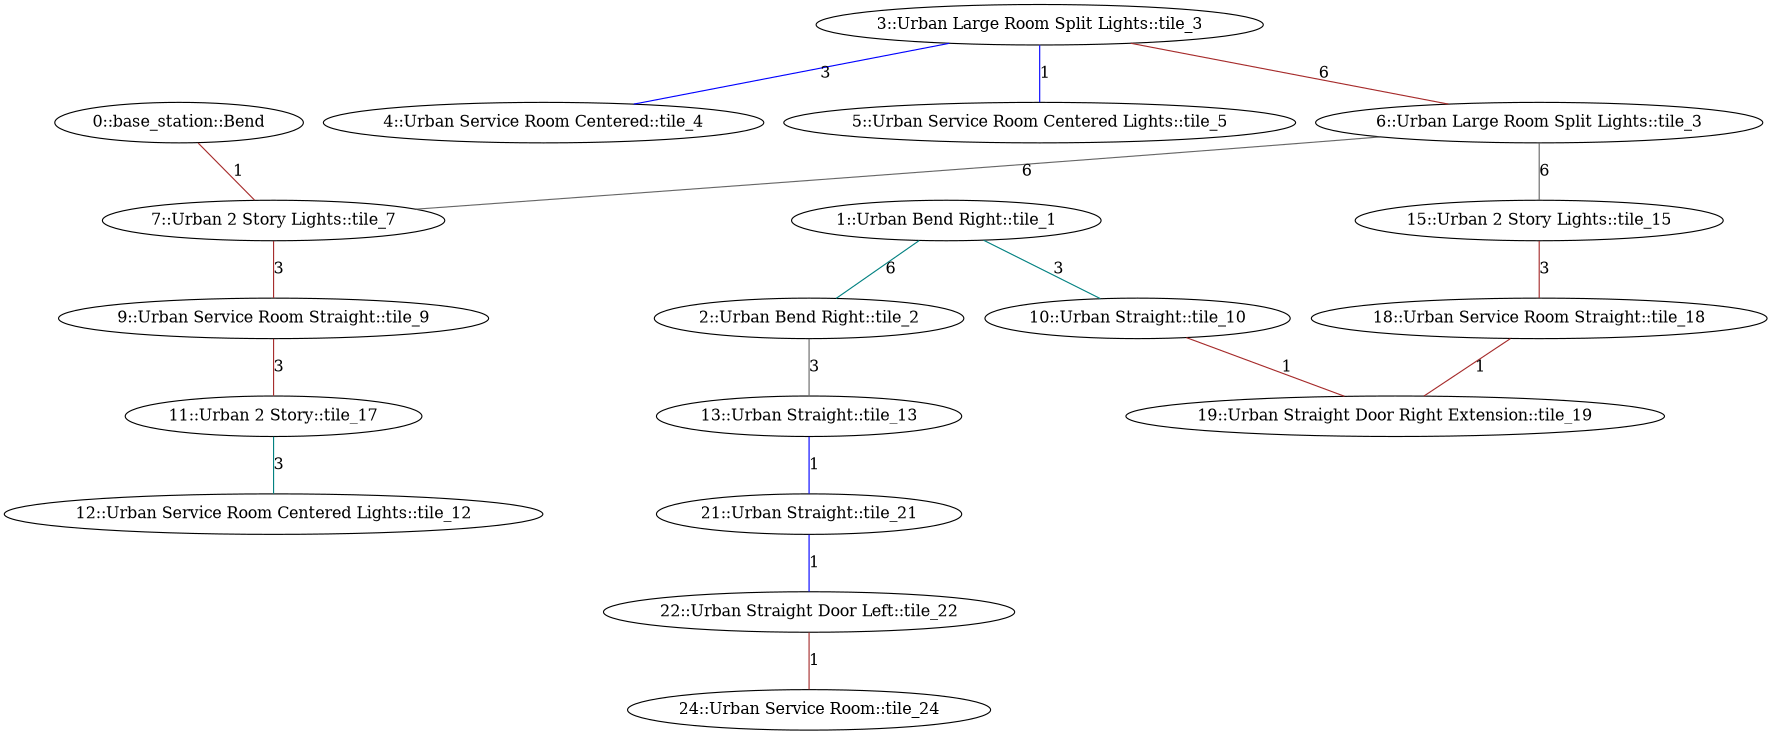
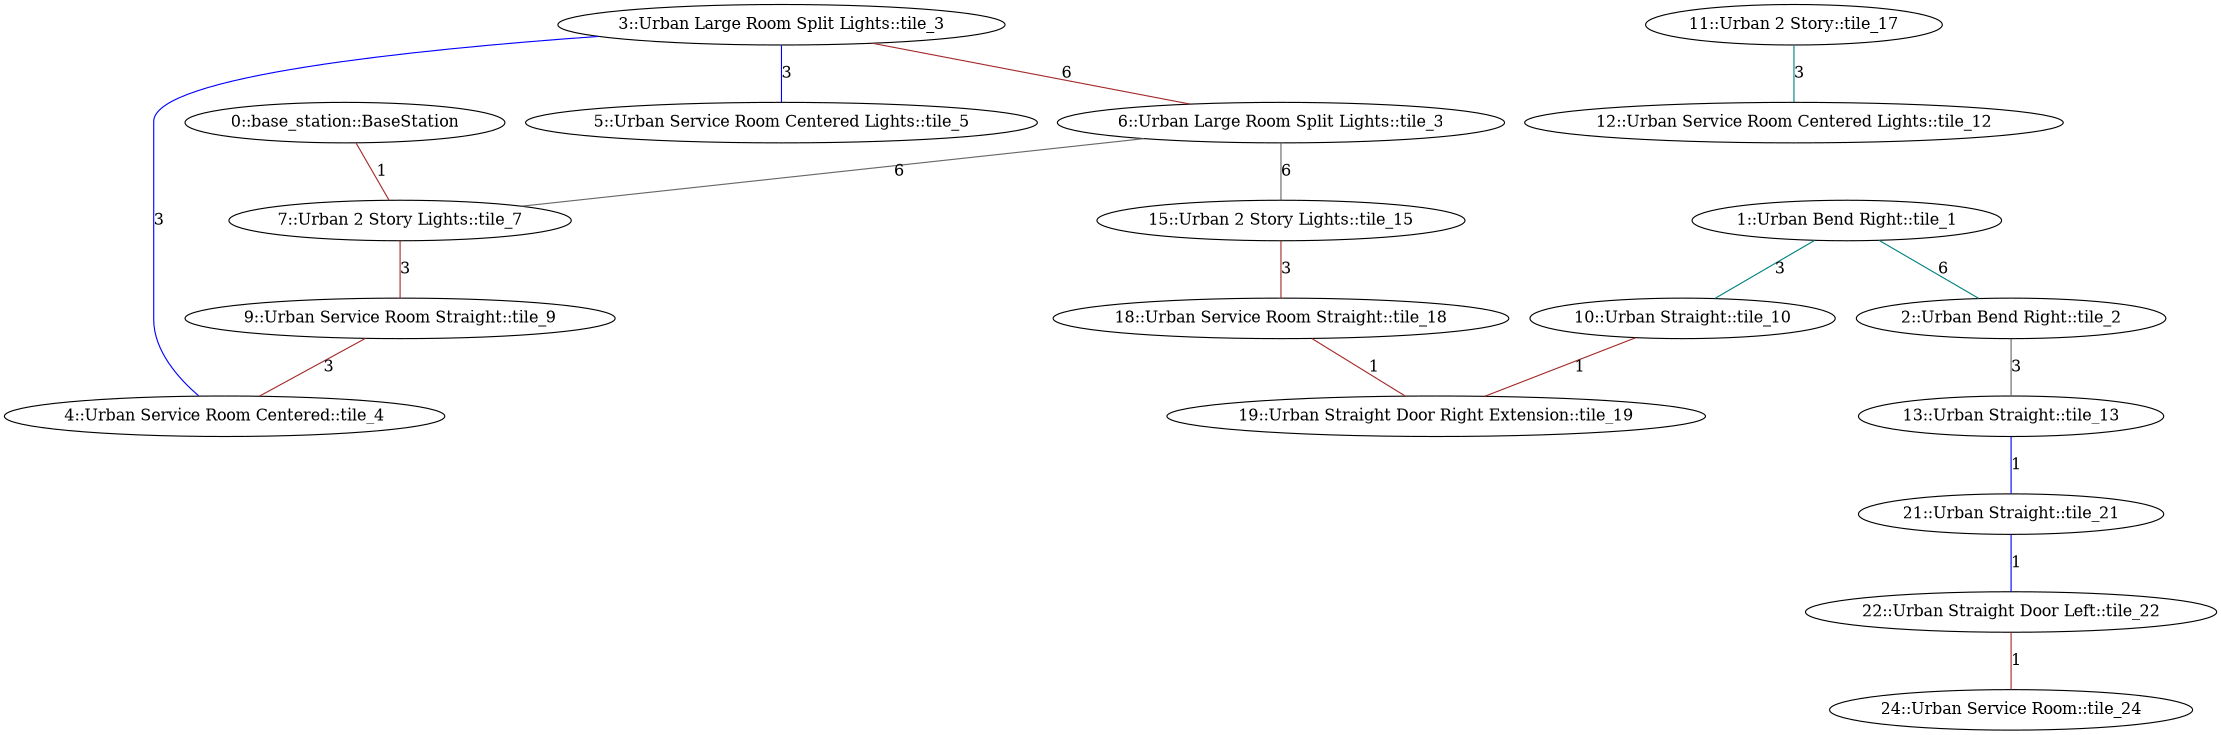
(1045, 74) -> (787, 74)
(179, 123) -> (345, 123)
(274, 367) -> (312, 367)
